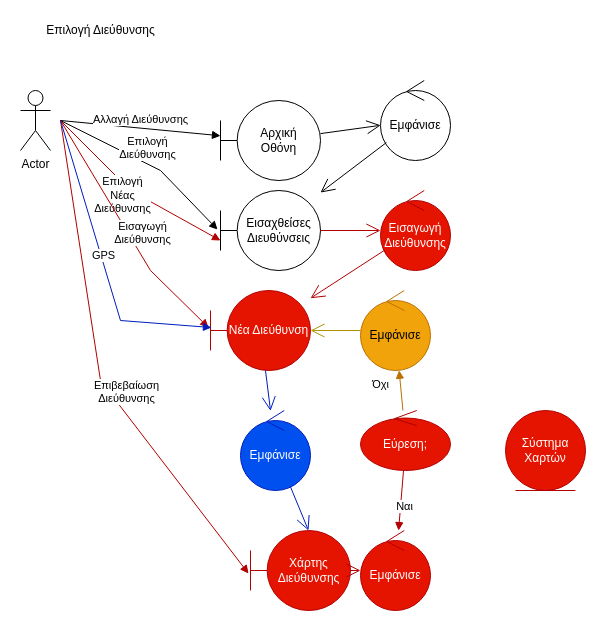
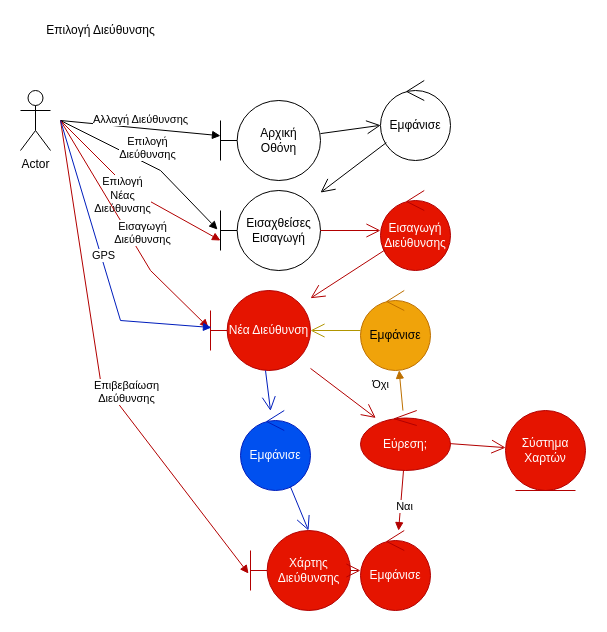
(279, 231) -> (279, 231)
none -> (342, 392)
none -> (476, 446)
